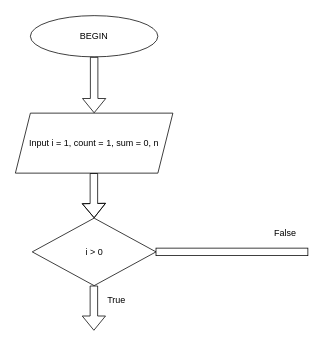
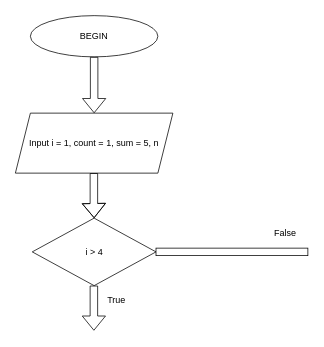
(94, 143) -> (94, 143)
(95, 252) -> (95, 252)
